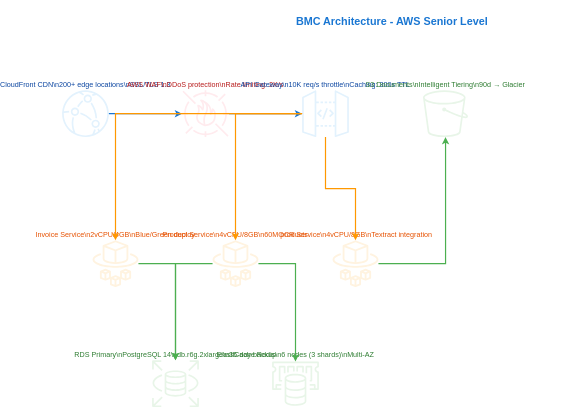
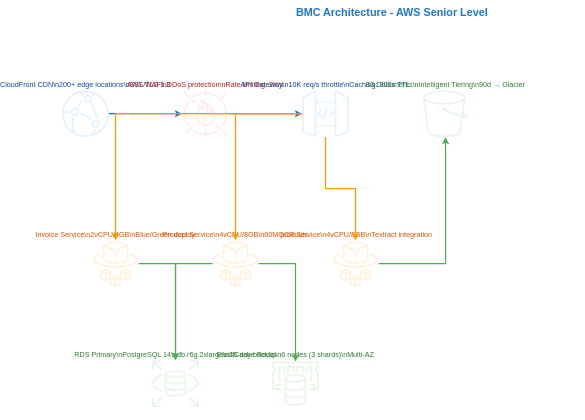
(392, 21) -> (392, 12)
